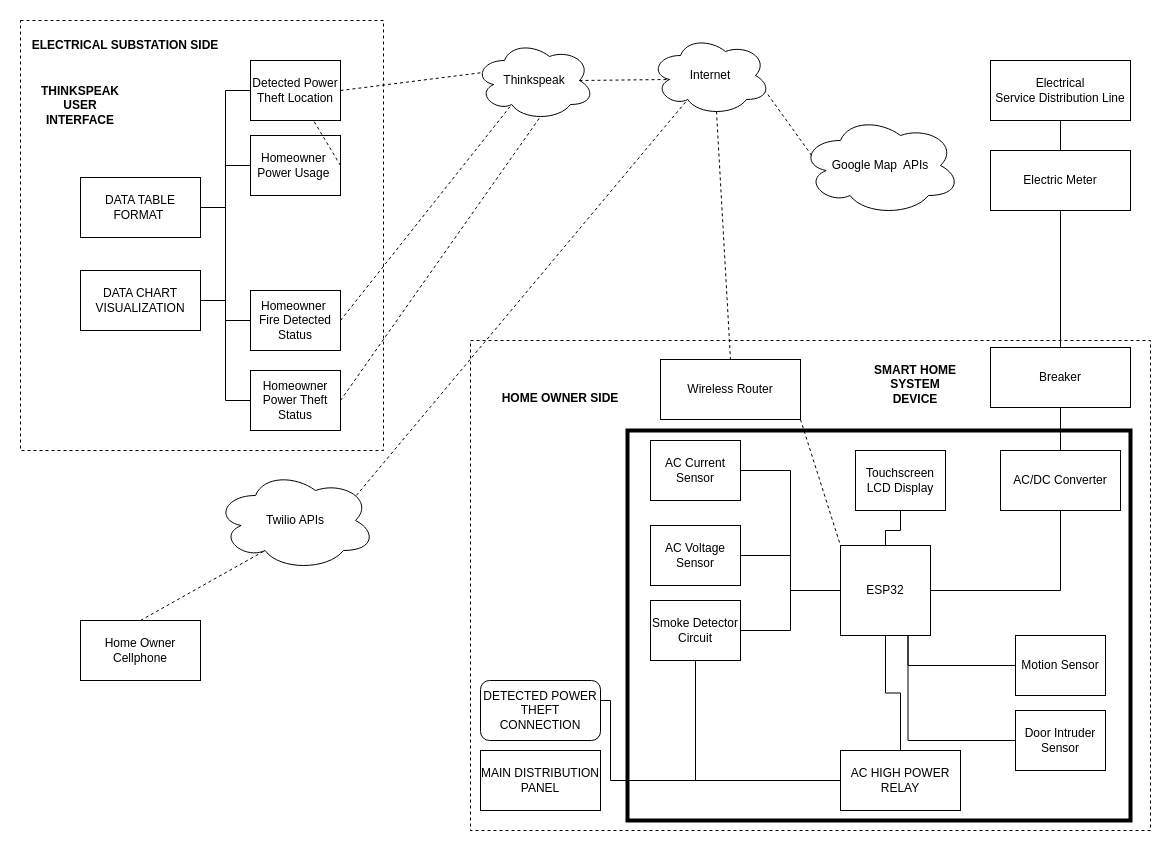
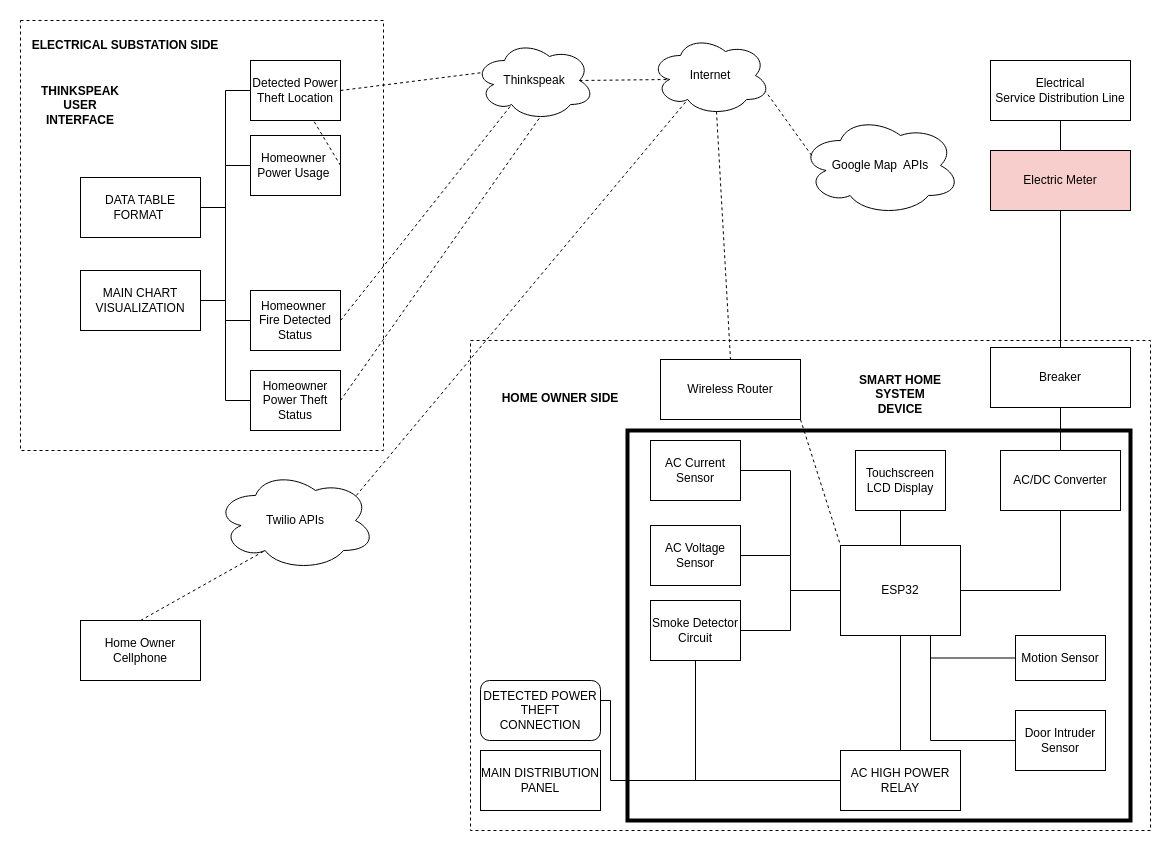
(1061, 181) -> (1061, 181)
(141, 301) -> (141, 301)
(916, 385) -> (901, 395)
(886, 591) -> (901, 591)
(1061, 666) -> (1061, 658)
